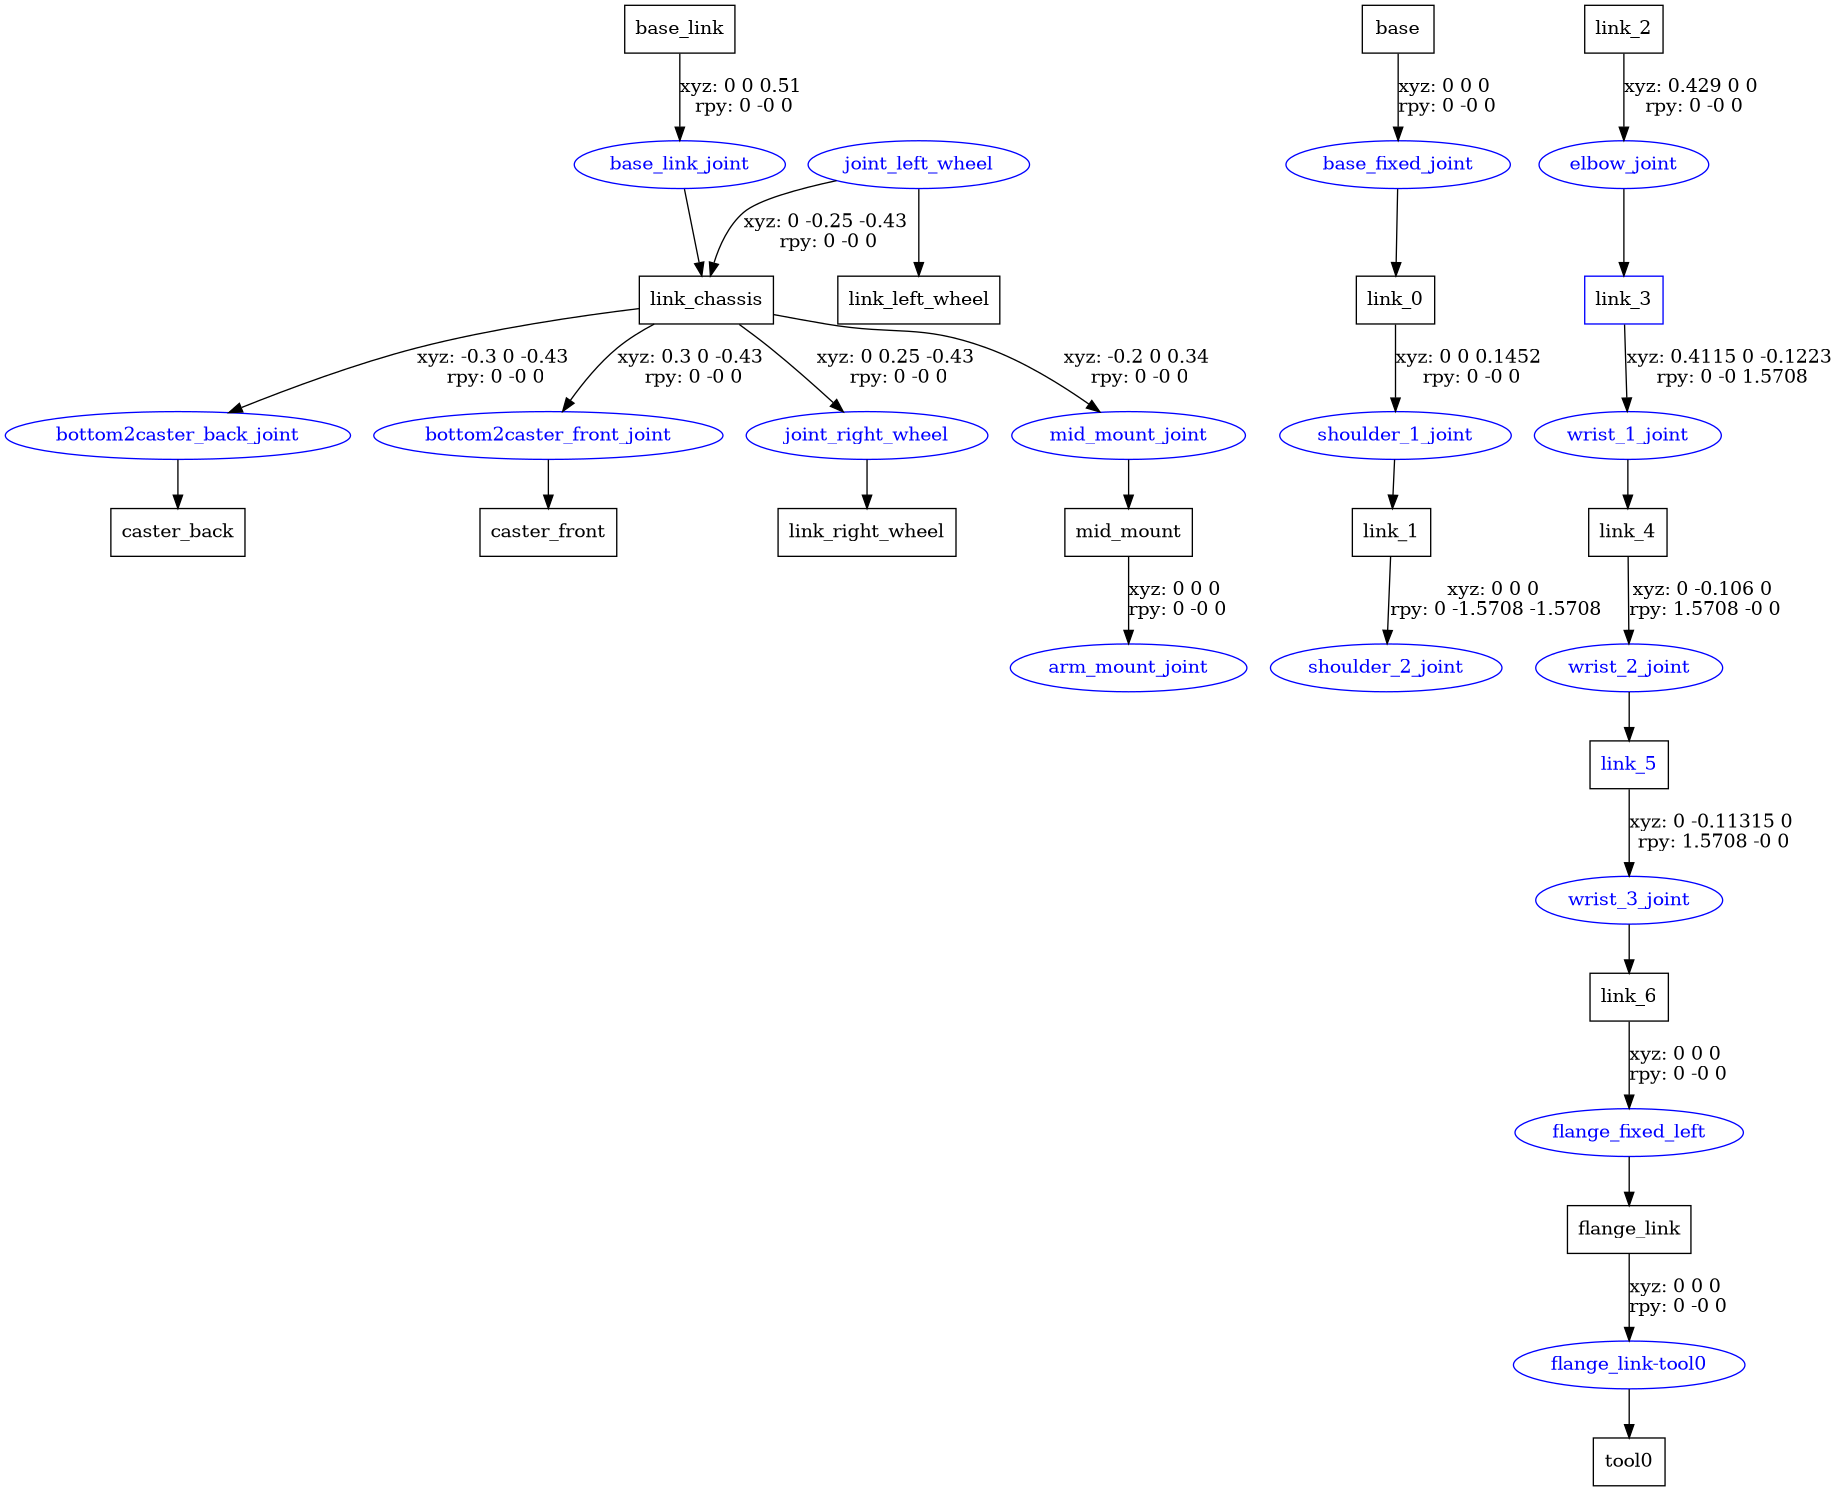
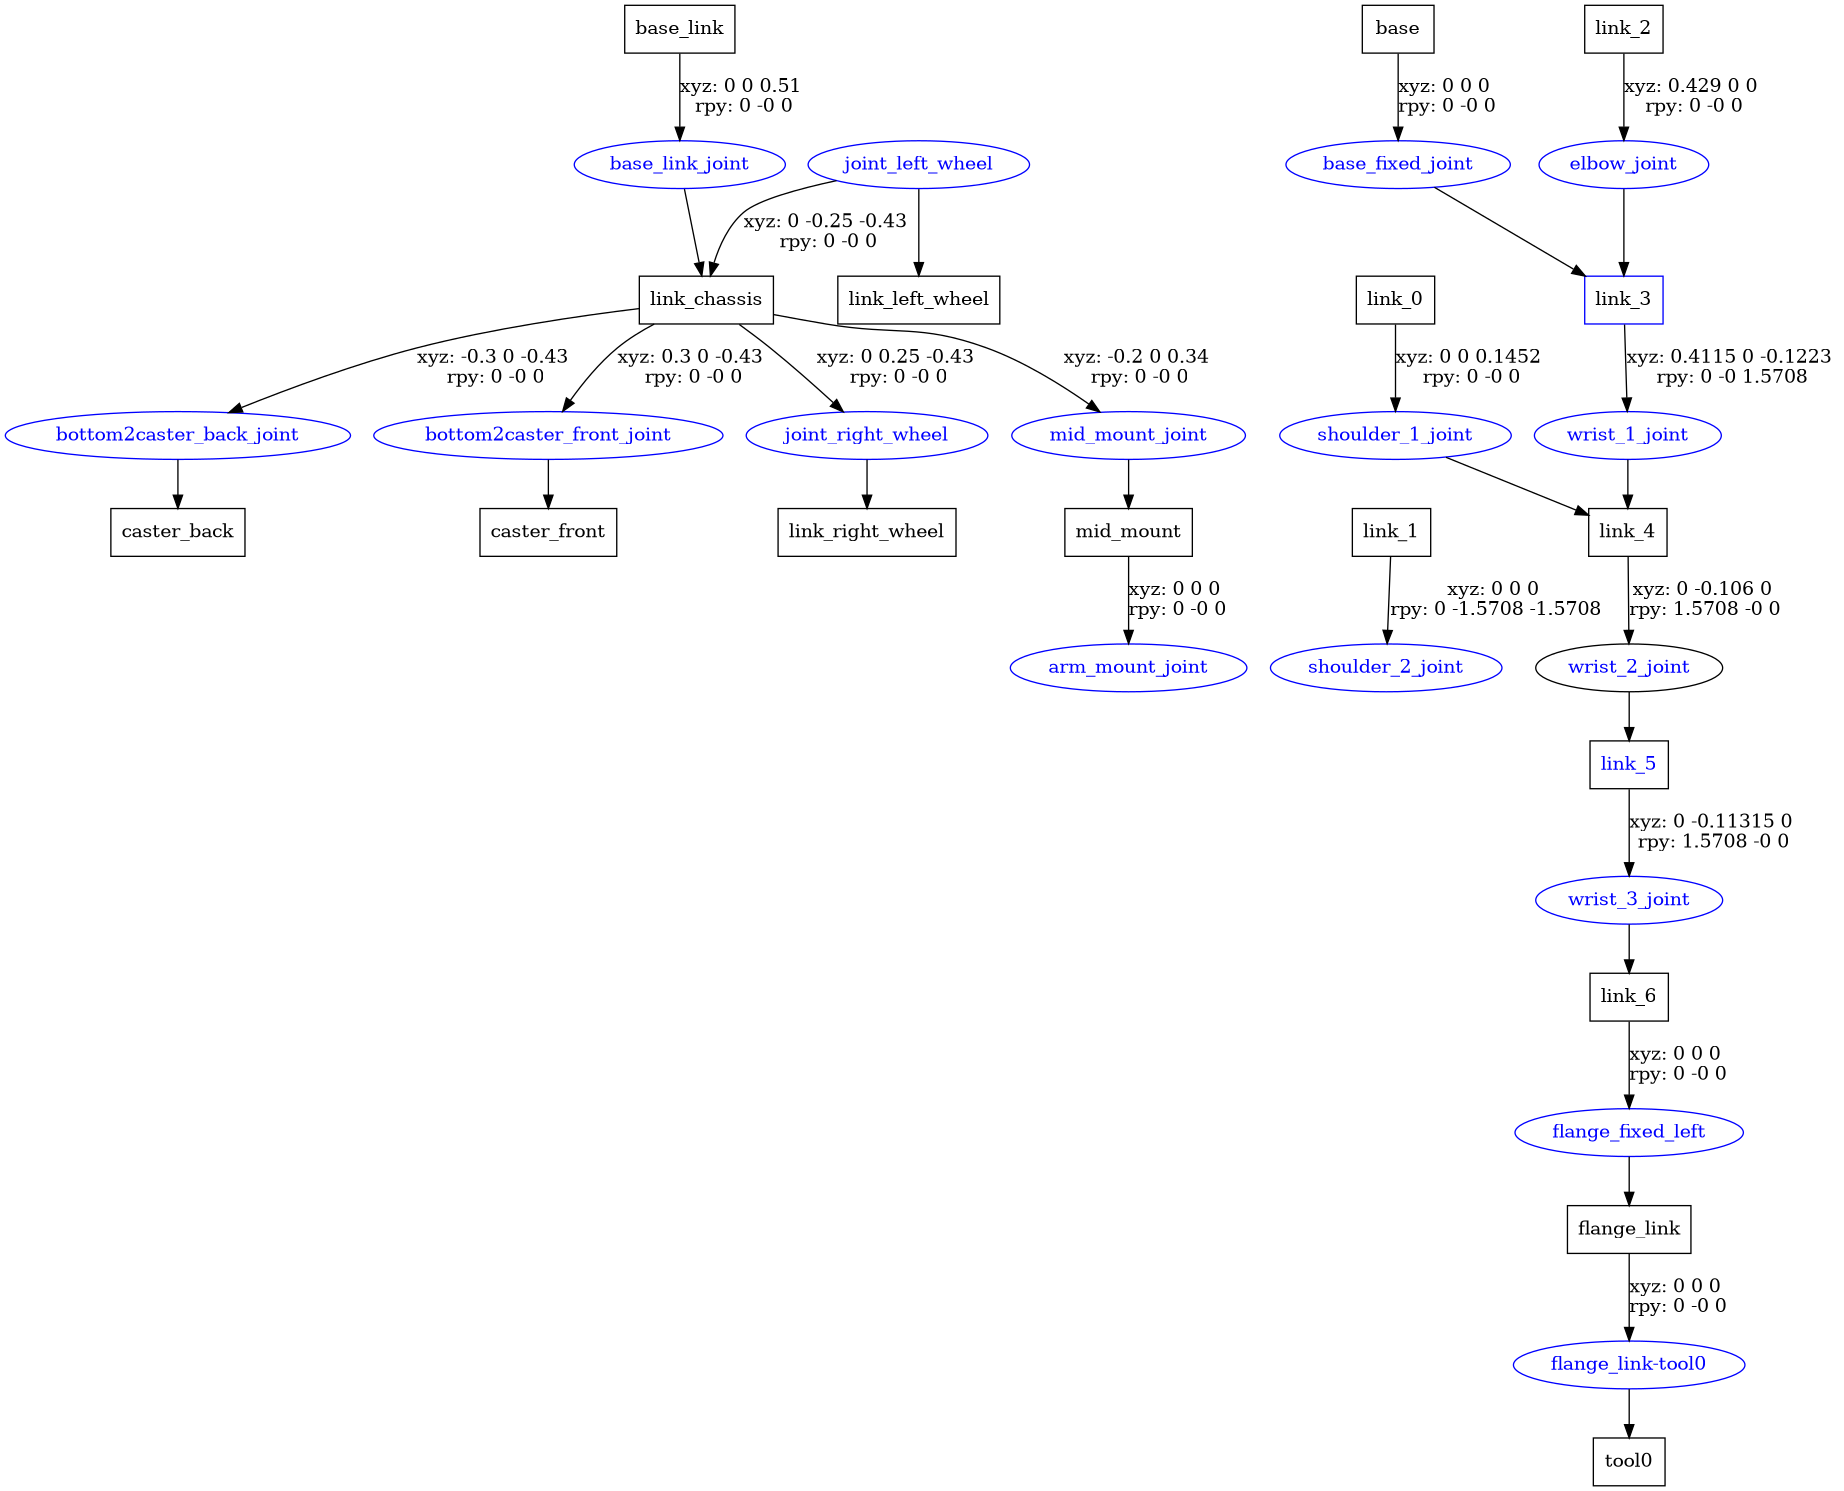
(1397, 226) -> (1504, 228)
(1394, 477) -> (1511, 484)
(1629, 668) -> (1629, 668)
